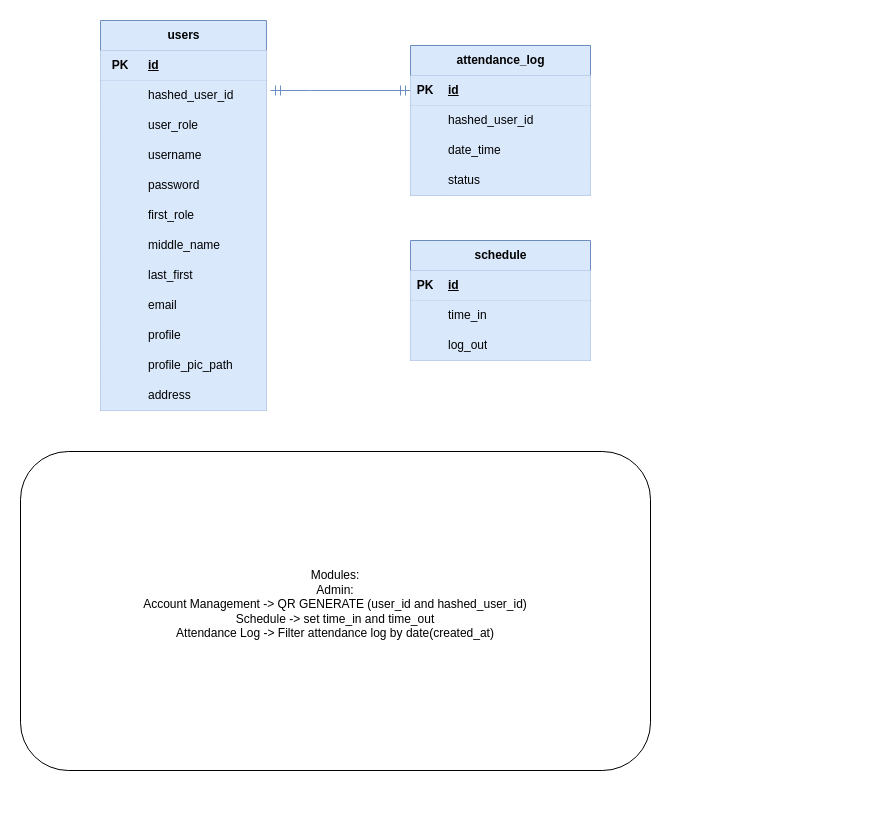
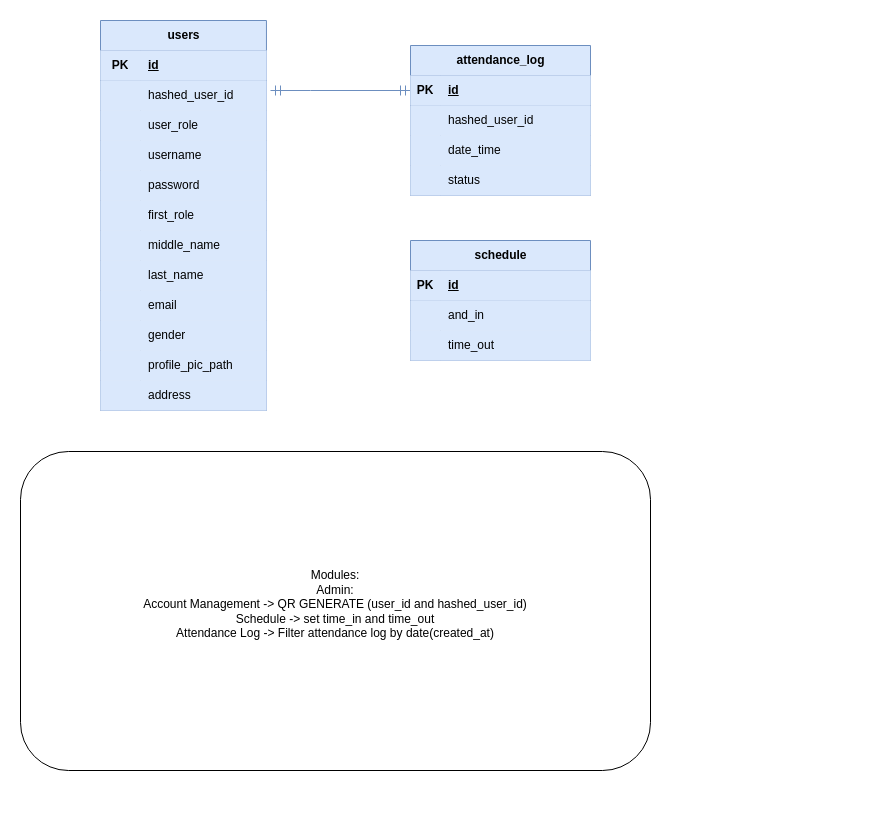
(179, 276) -> (177, 276)
(469, 316) -> (467, 316)
(169, 336) -> (169, 336)
(470, 346) -> (474, 346)
